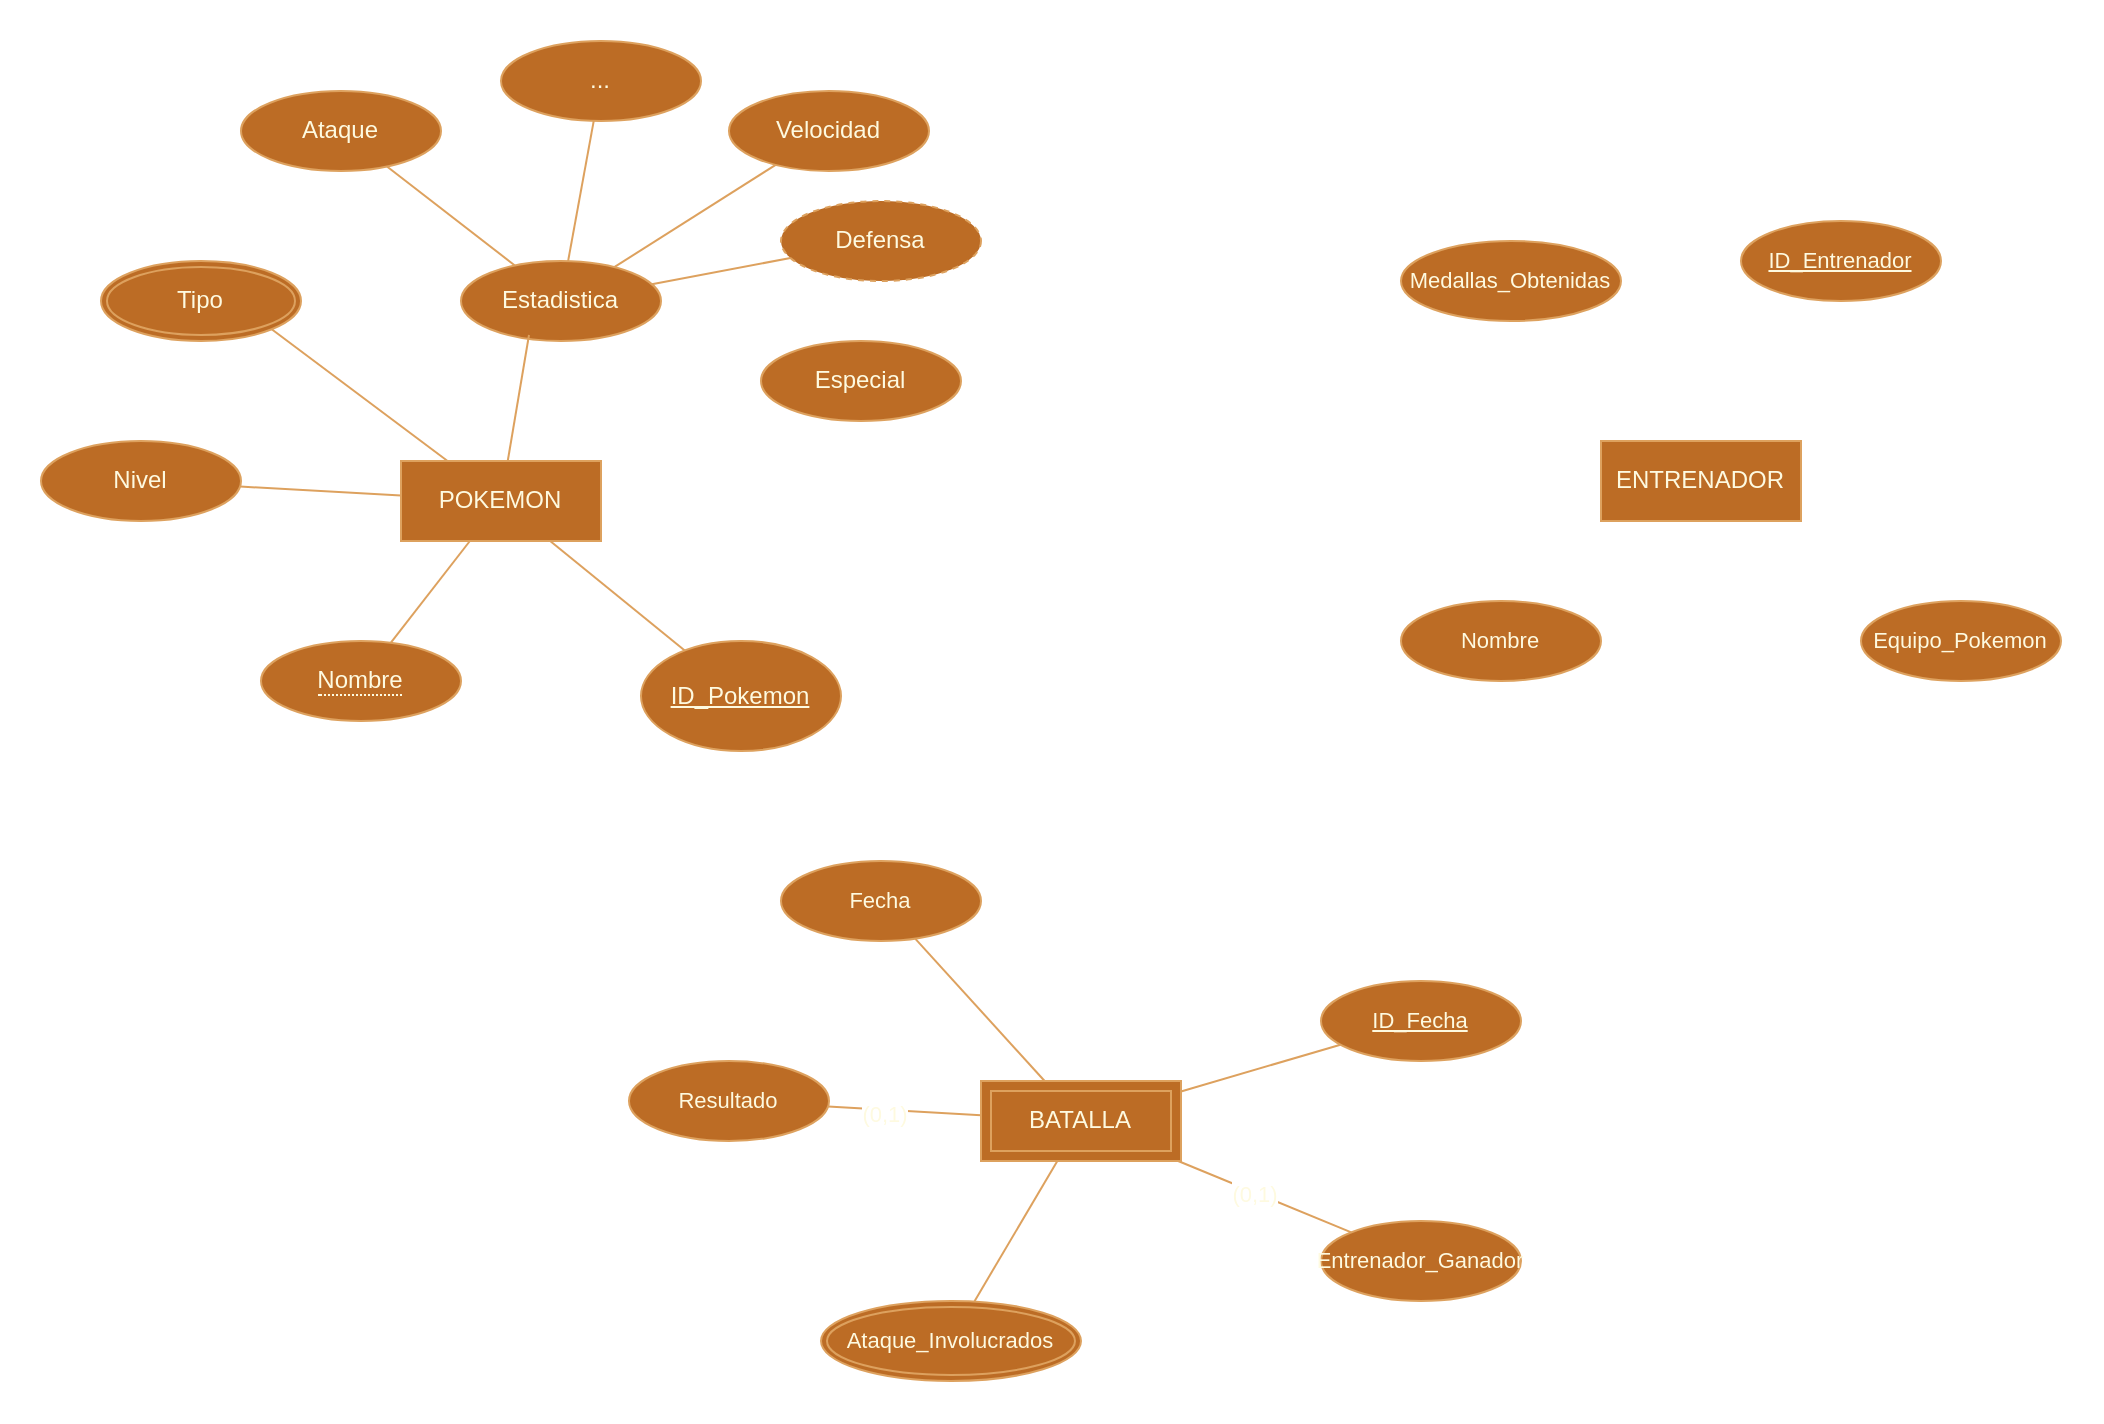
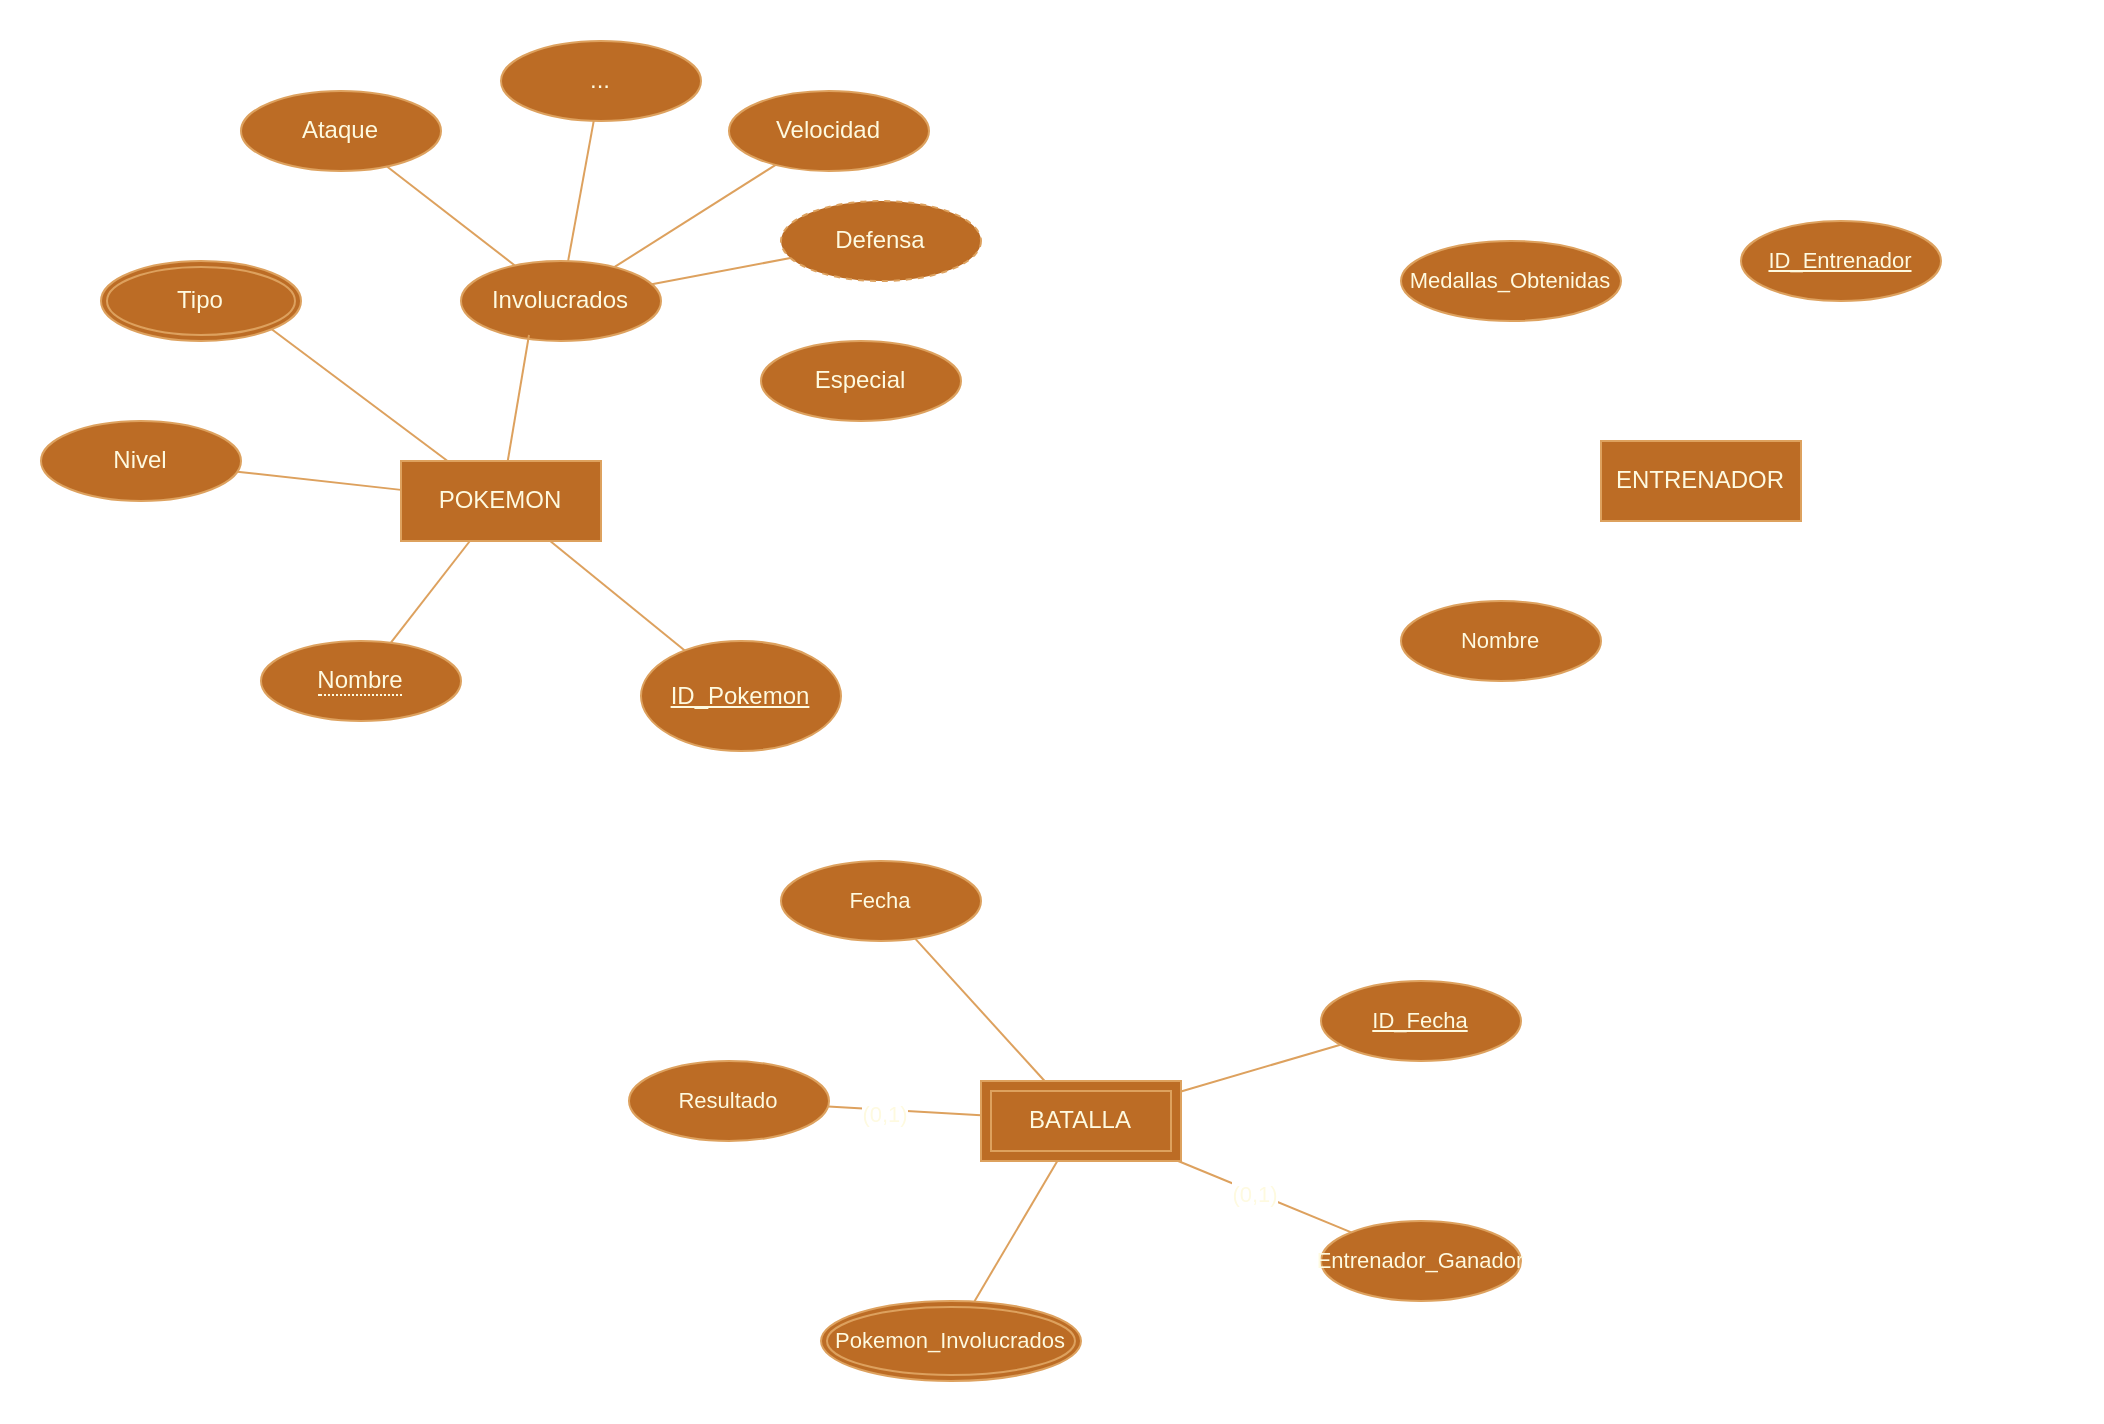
(561, 301) -> (561, 301)
(141, 481) -> (141, 461)
(1961, 641) -> none
(951, 1341) -> (951, 1341)
